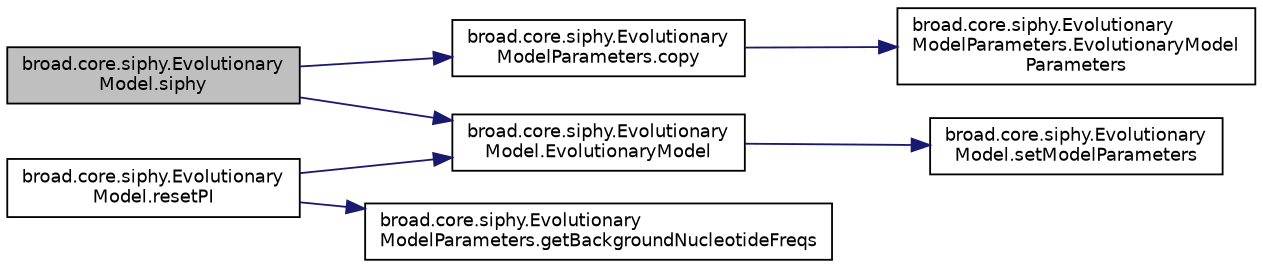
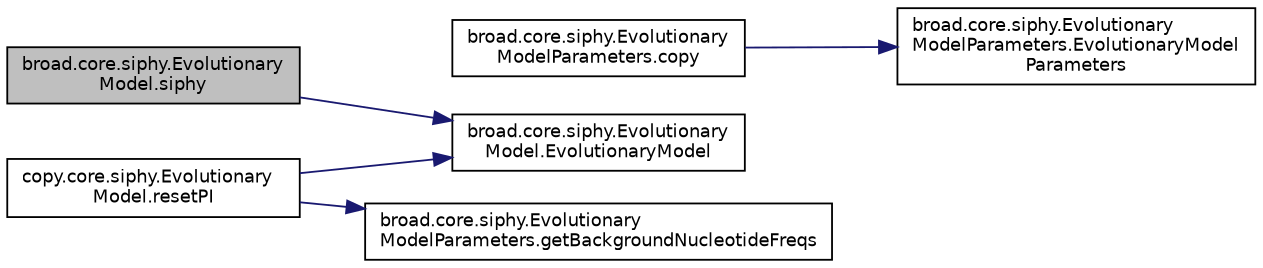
(367, 62) -> none
(1076, 146) -> none
(154, 188) -> (154, 188)
